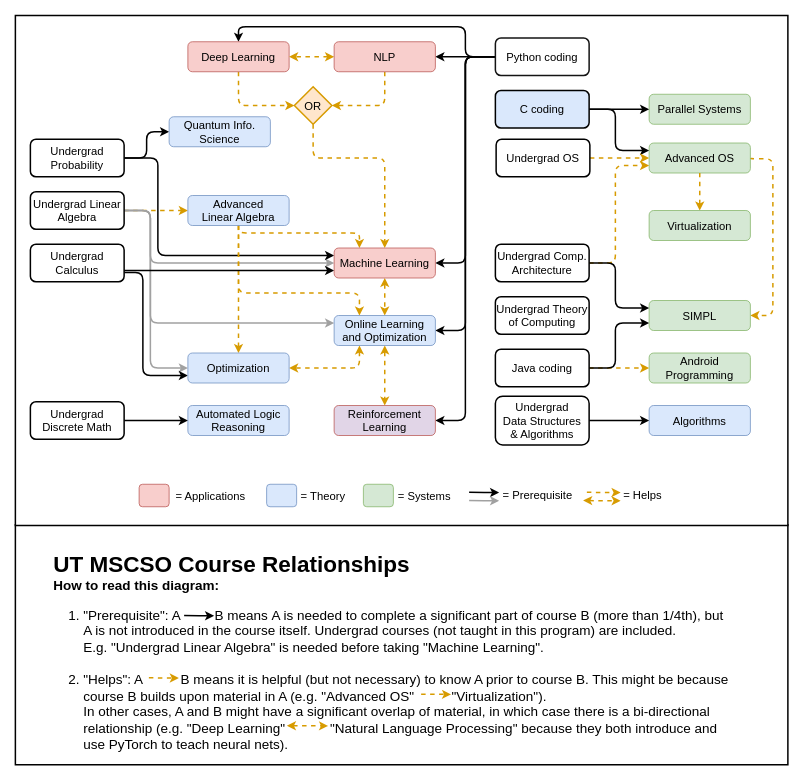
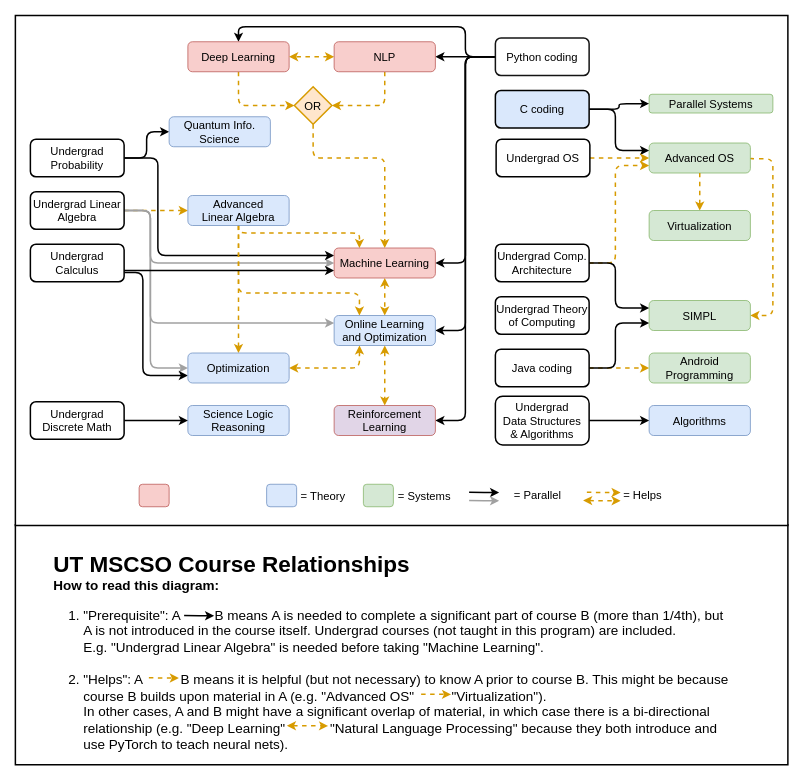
(700, 109) -> (711, 104)
(239, 420) -> (239, 420)
(210, 495) -> none
(538, 495) -> (538, 495)
